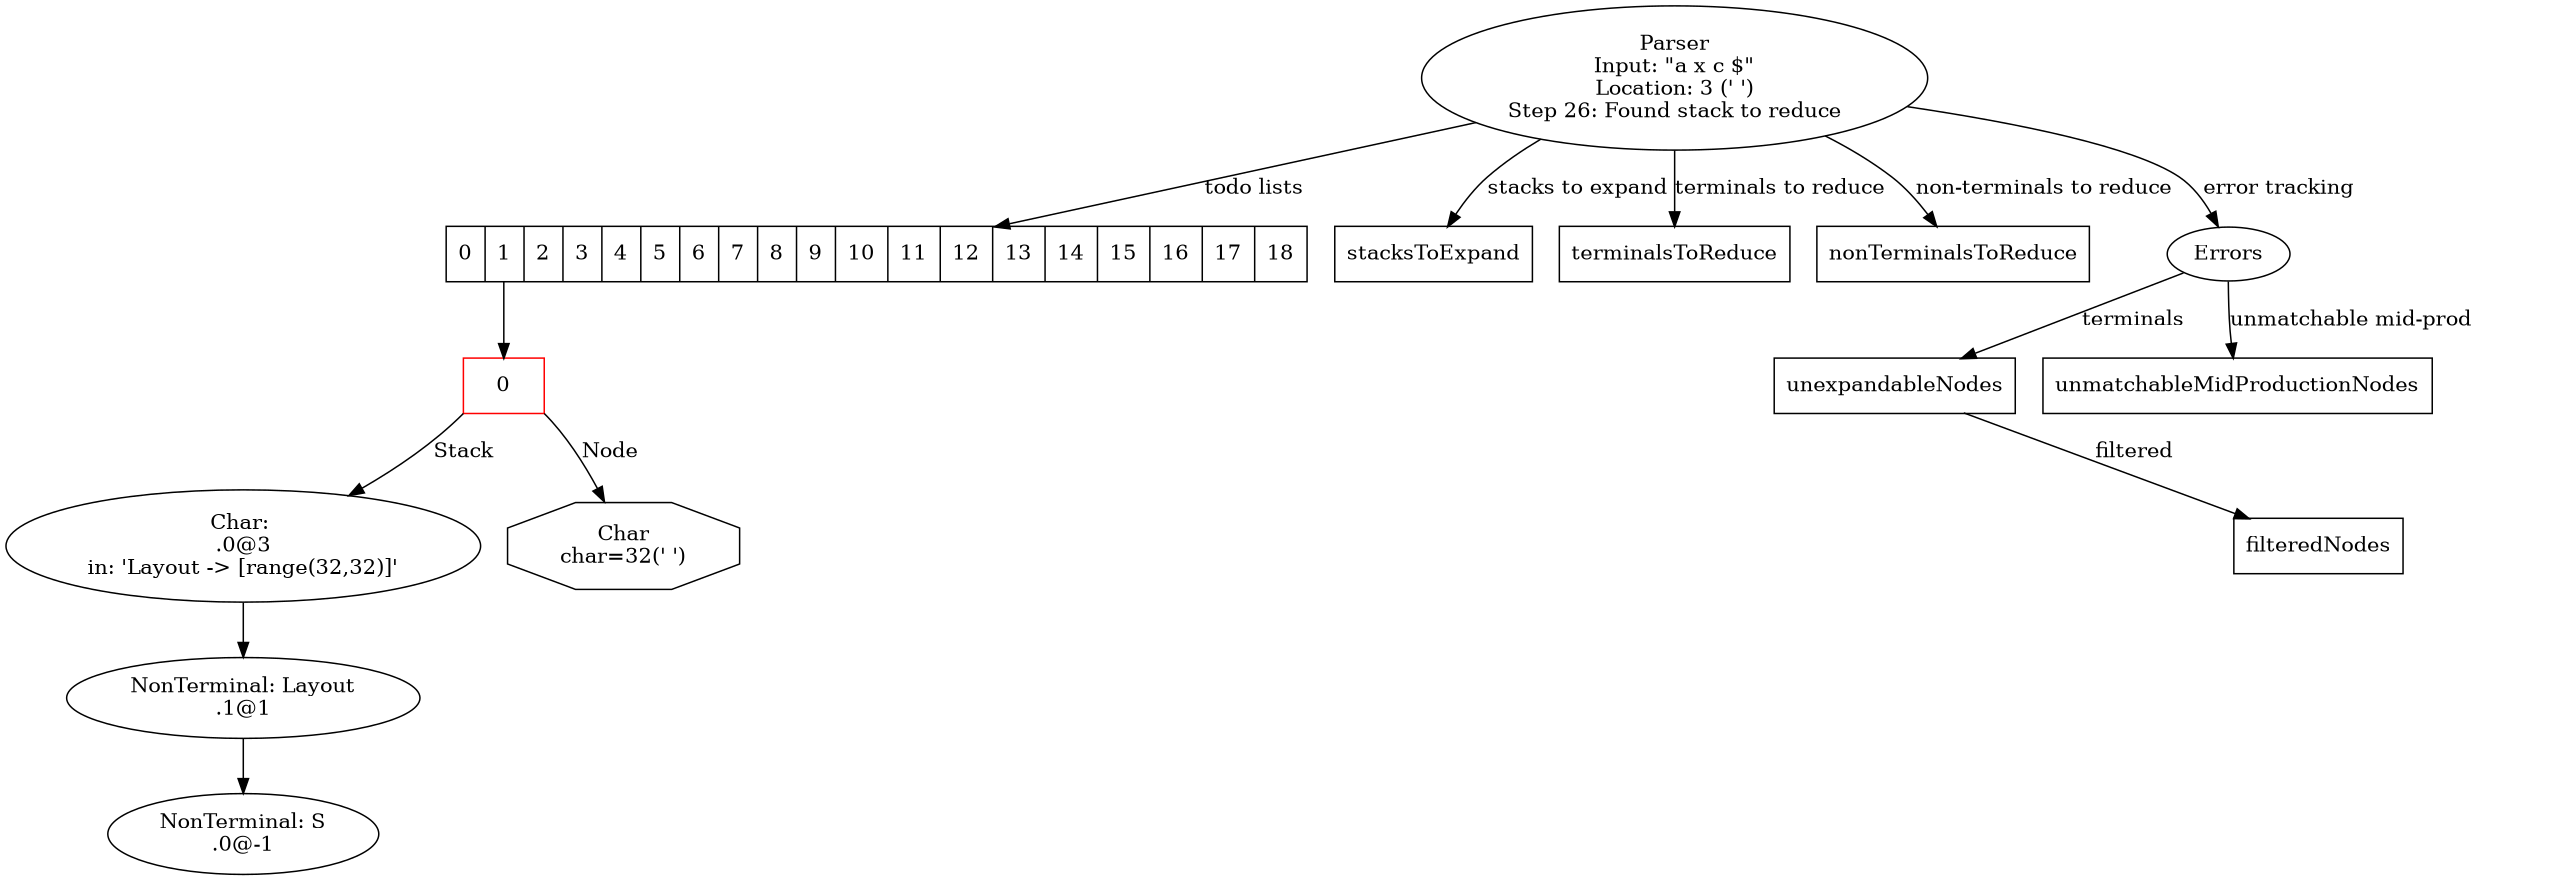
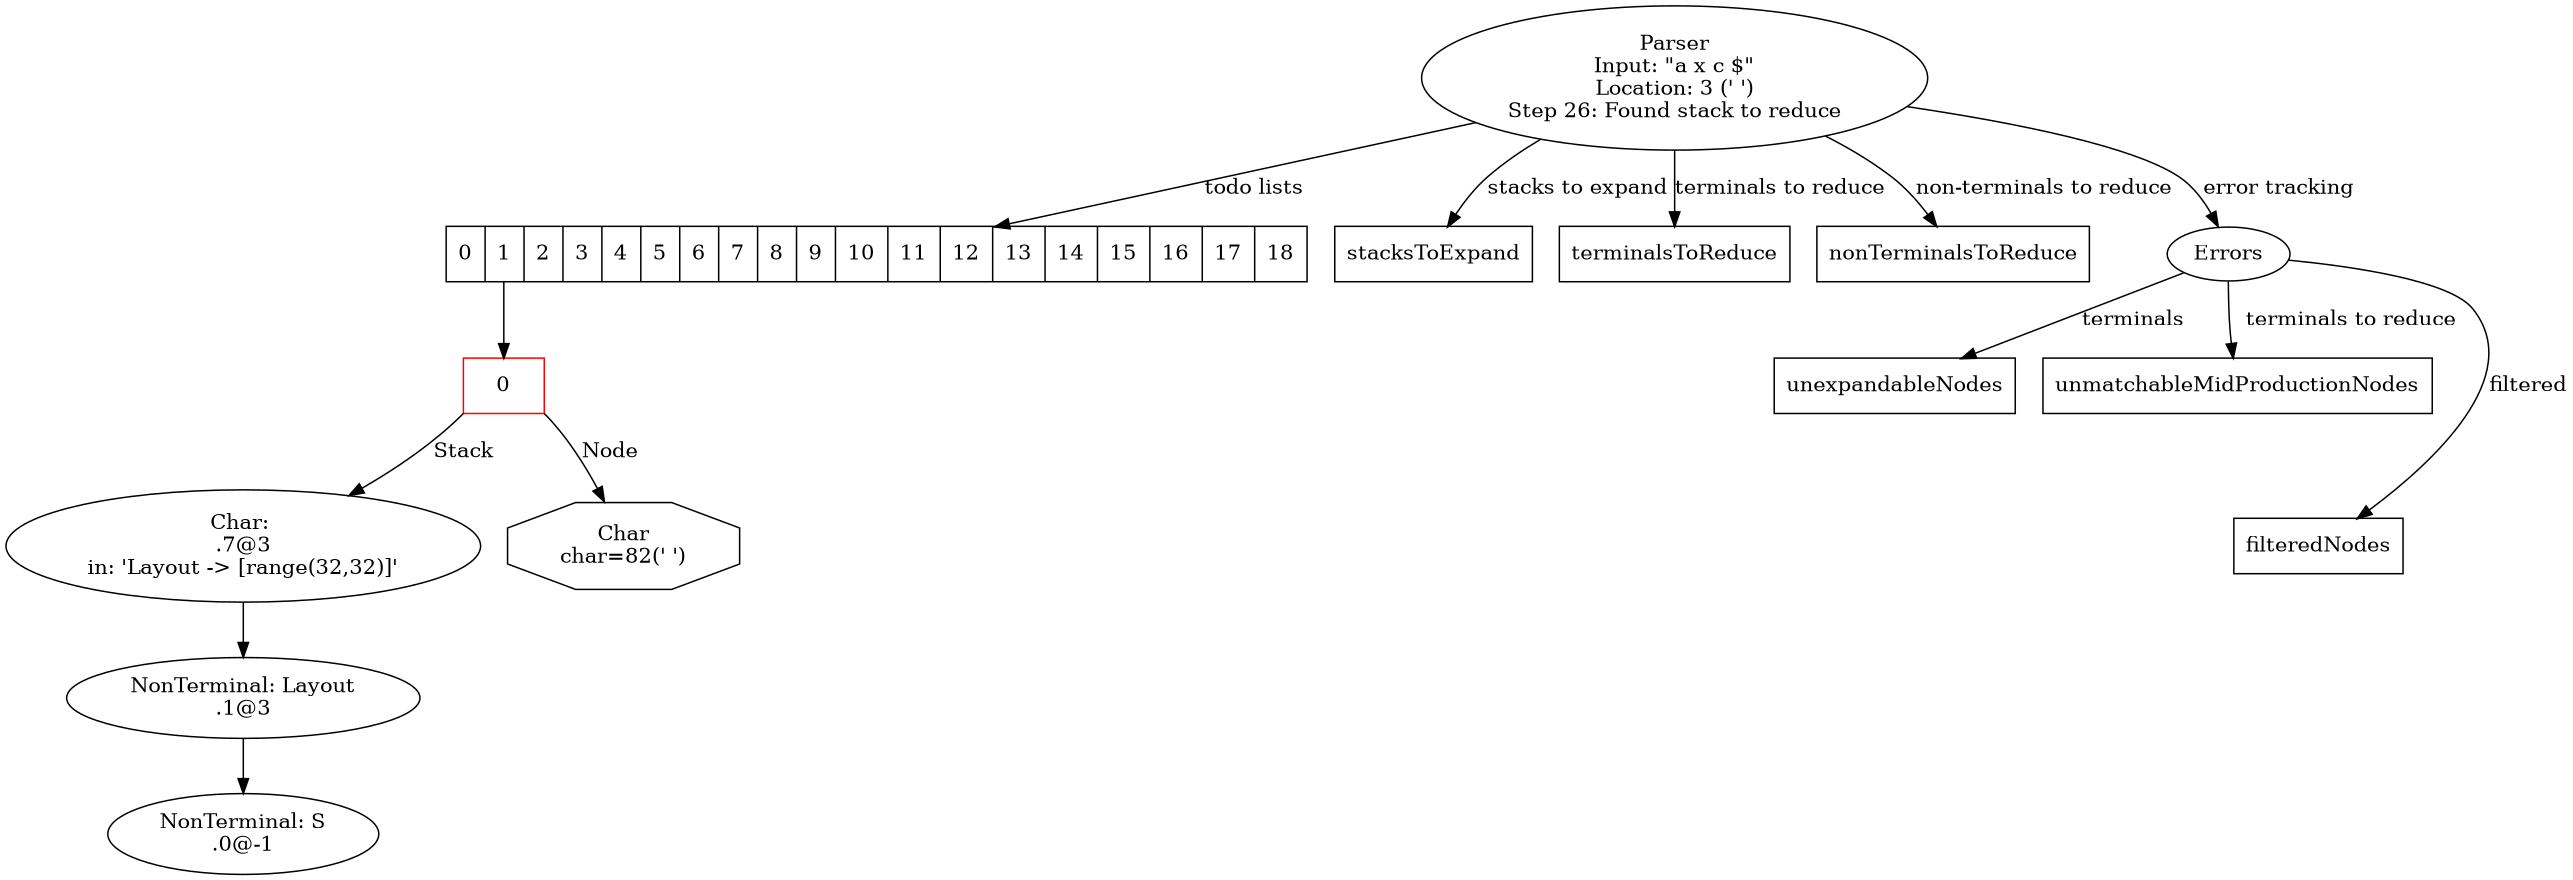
(2351, 320) -> (2351, 320)
(2099, 463) -> (2486, 334)
(243, 546) -> (243, 546)
(624, 546) -> (624, 546)
(243, 698) -> (243, 698)
